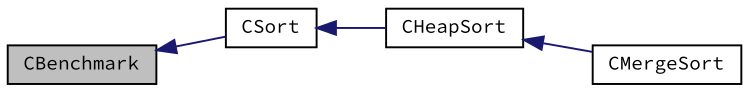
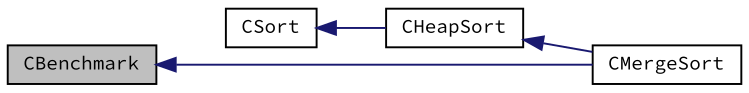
(201, 42) -> (384, 65)
